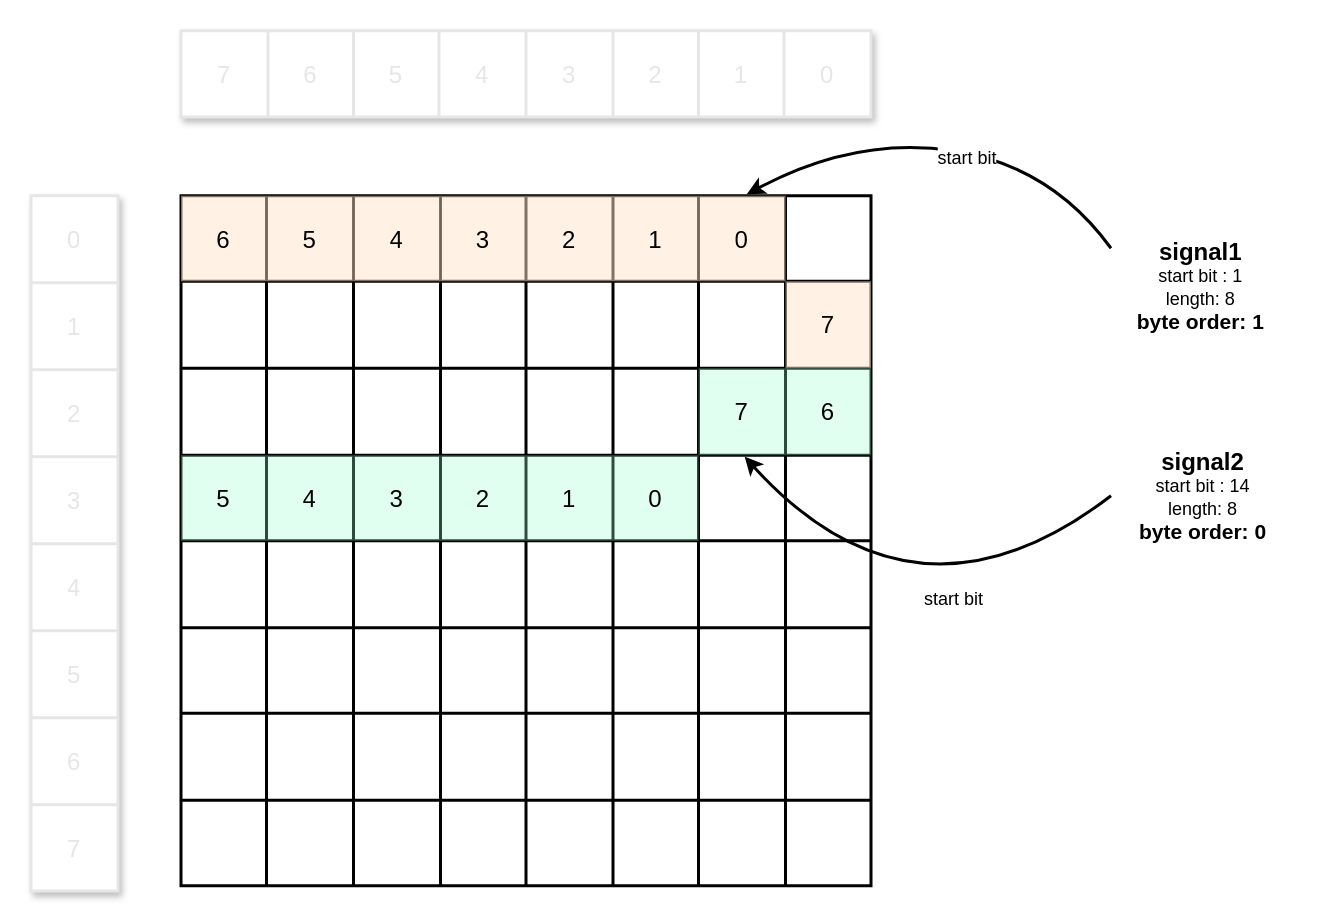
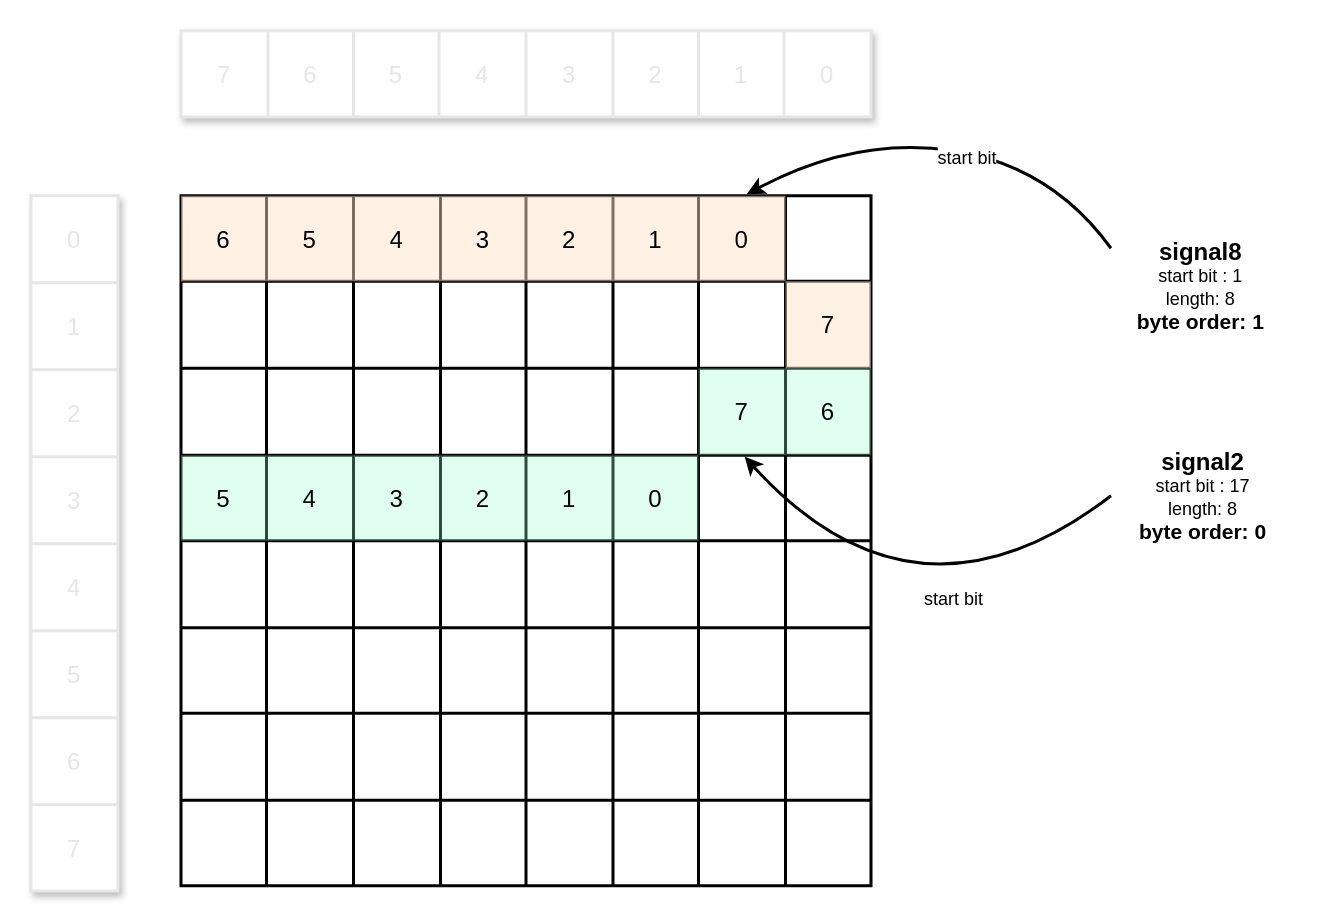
(1201, 286) -> (1201, 286)
(1203, 496) -> (1203, 496)
